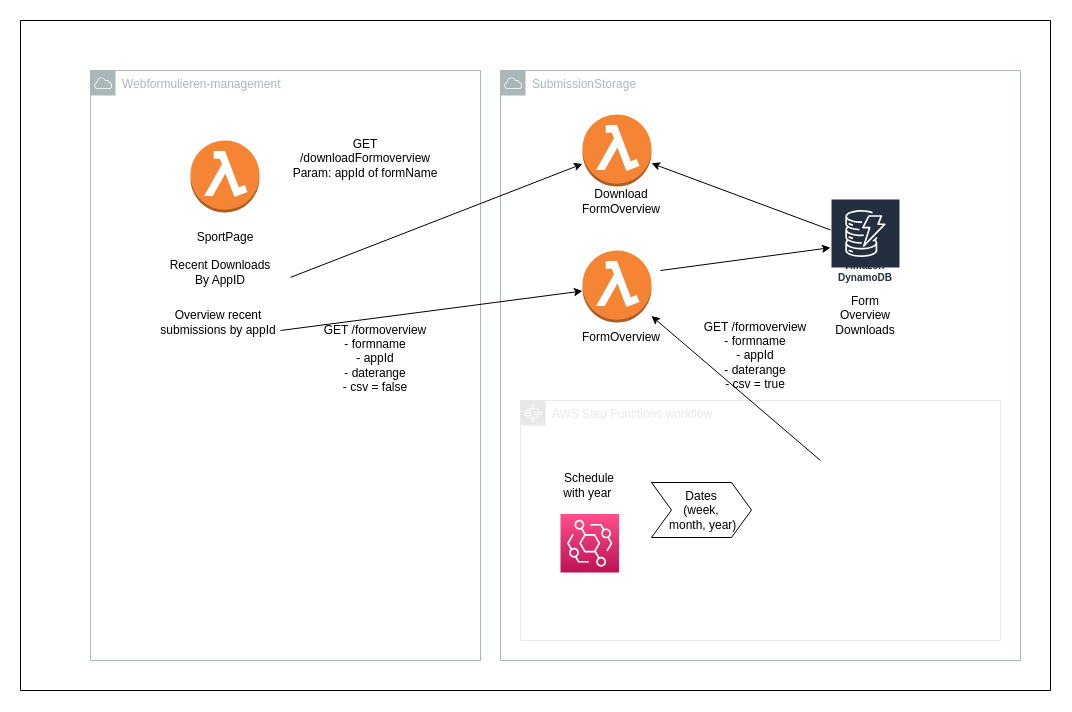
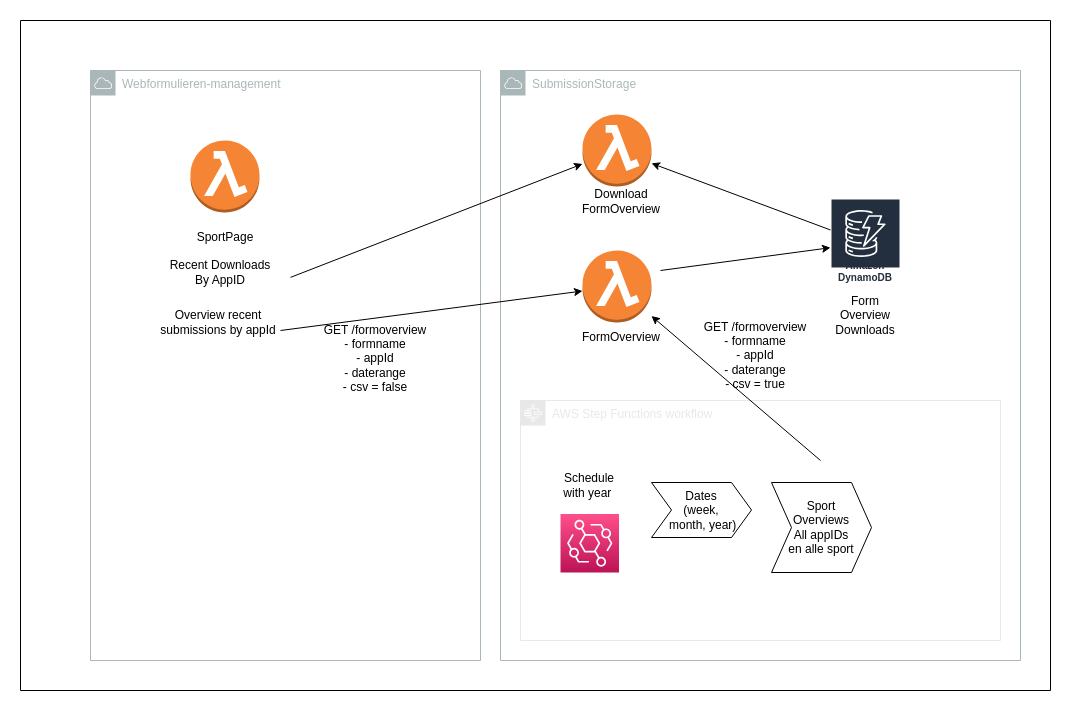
(366, 159) -> none
none -> (822, 528)
